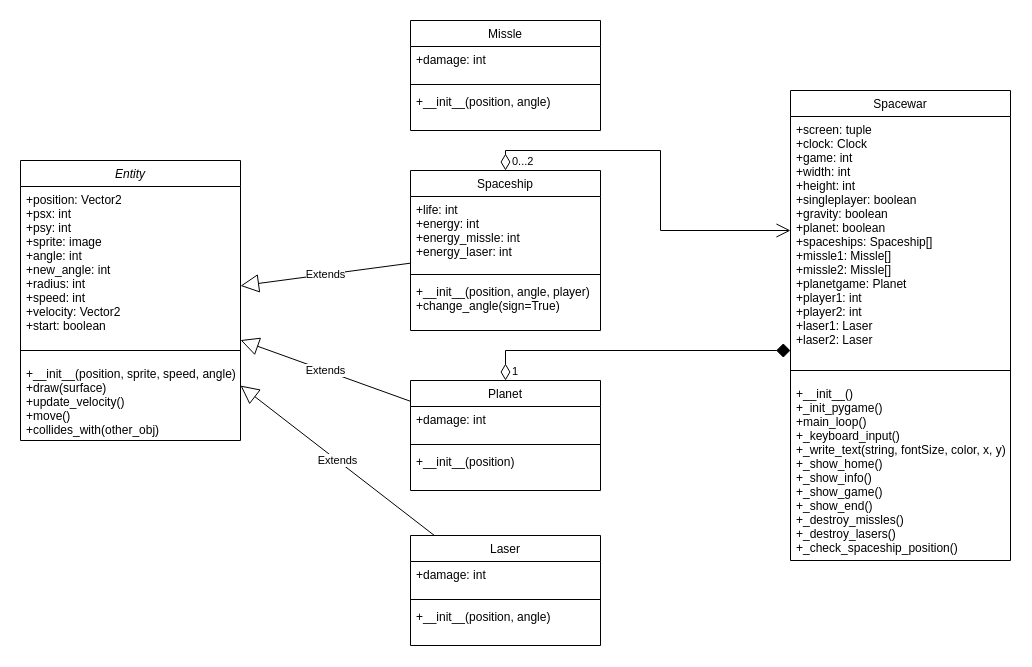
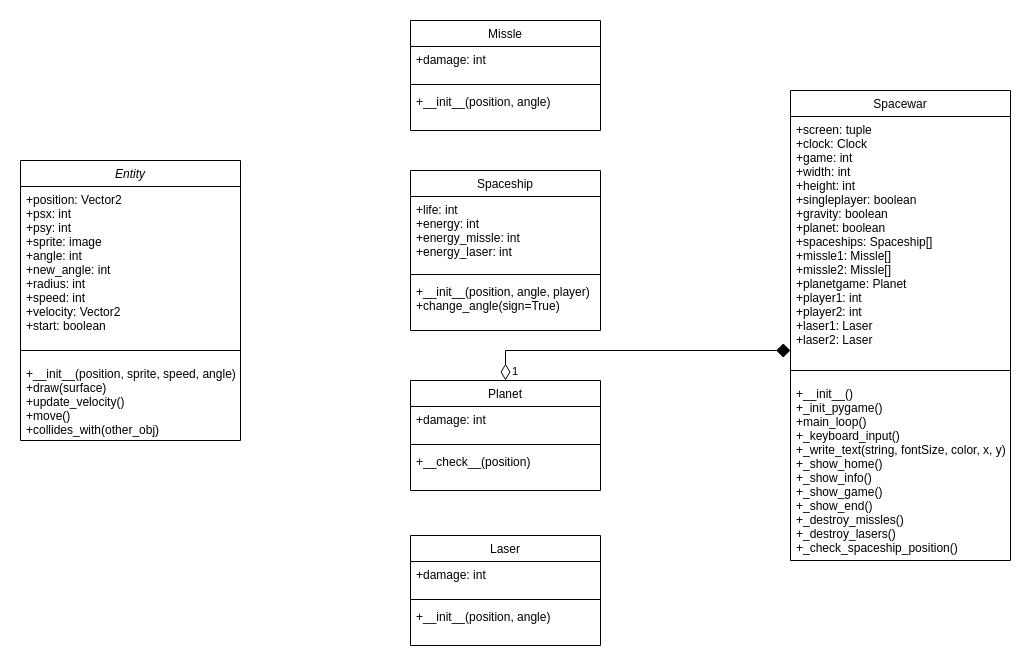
(661, 175) -> none
(333, 274) -> none
(334, 374) -> none
(474, 462) -> (480, 462)
(345, 466) -> none
